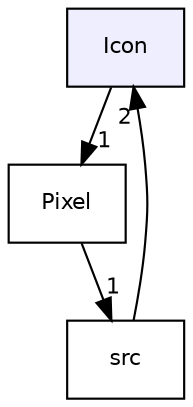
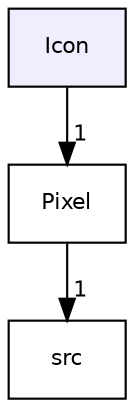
(147, 215) -> none
